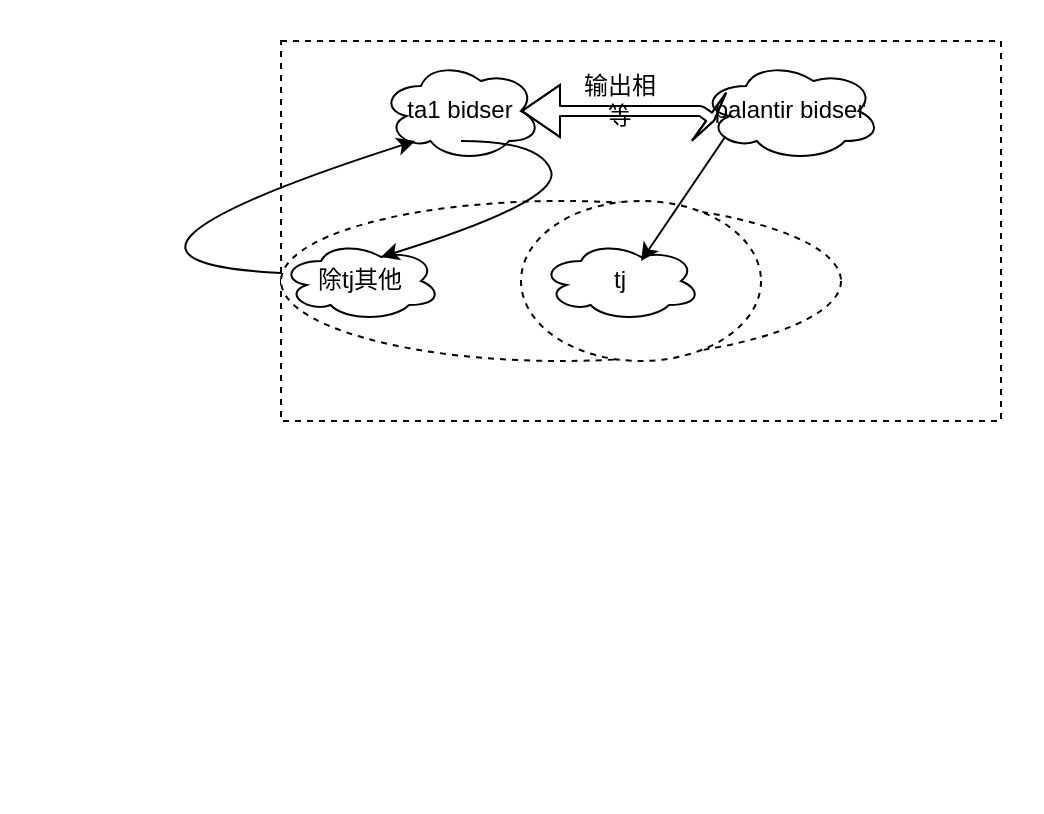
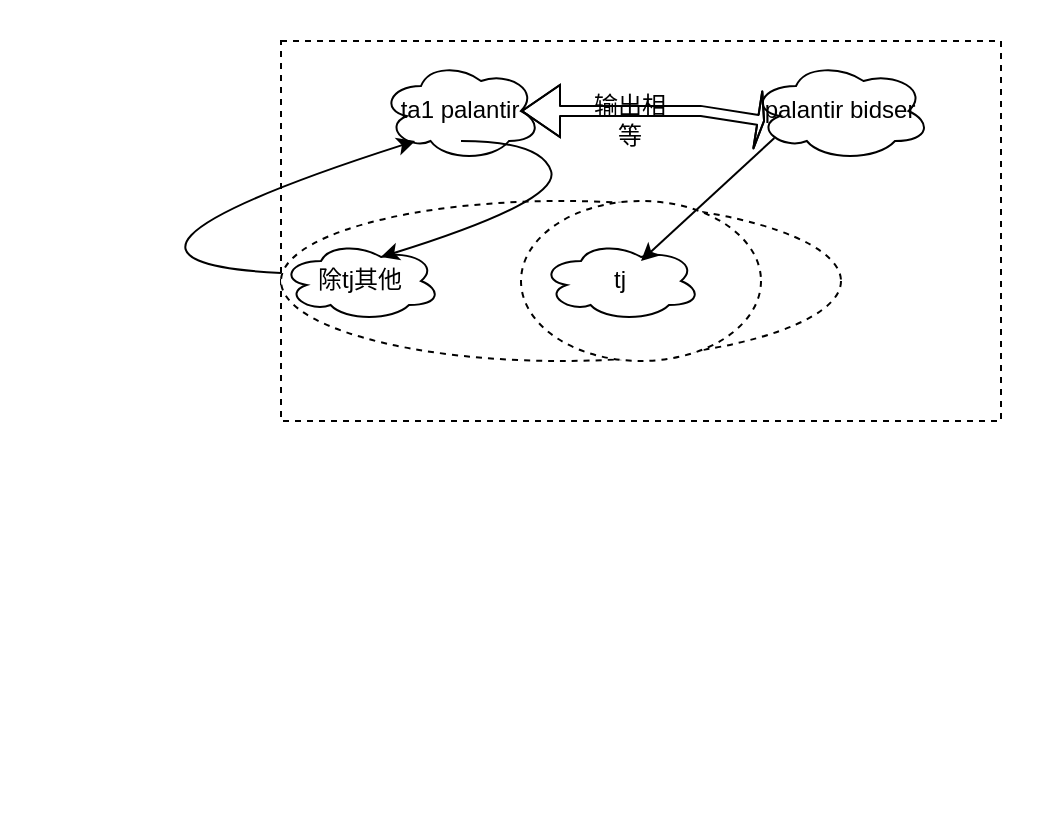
(621, 101) -> (631, 121)
(461, 111) -> (461, 111)
(791, 111) -> (841, 111)
